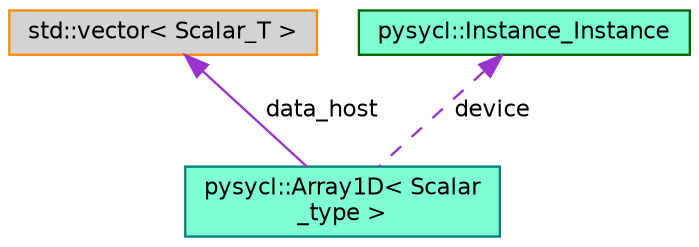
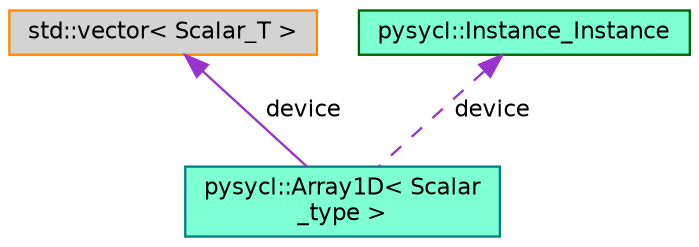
(319, 111) -> (301, 111)
